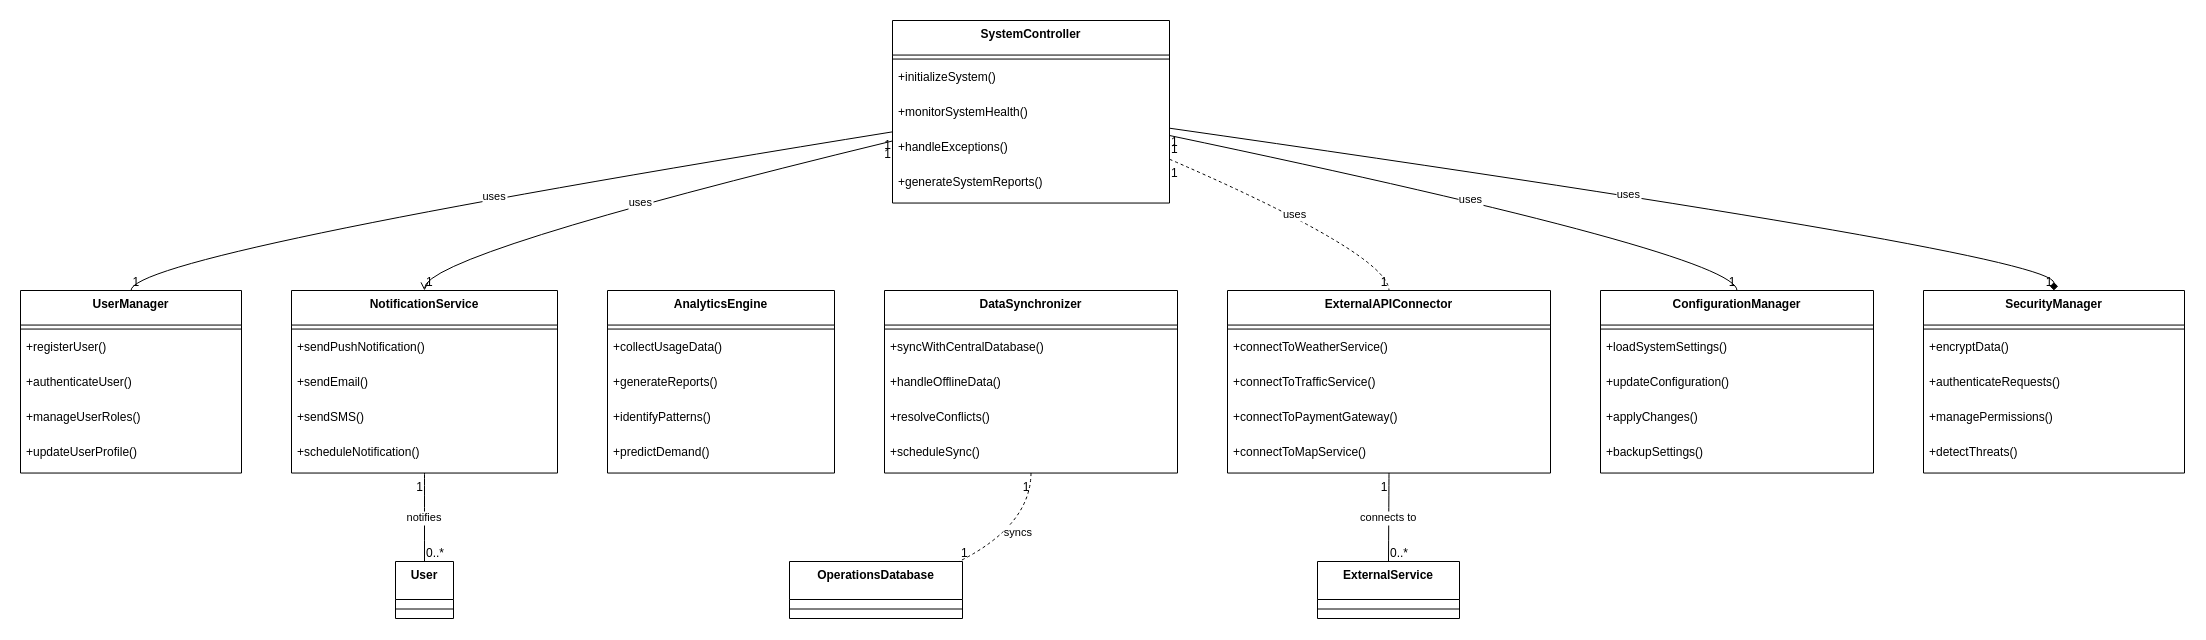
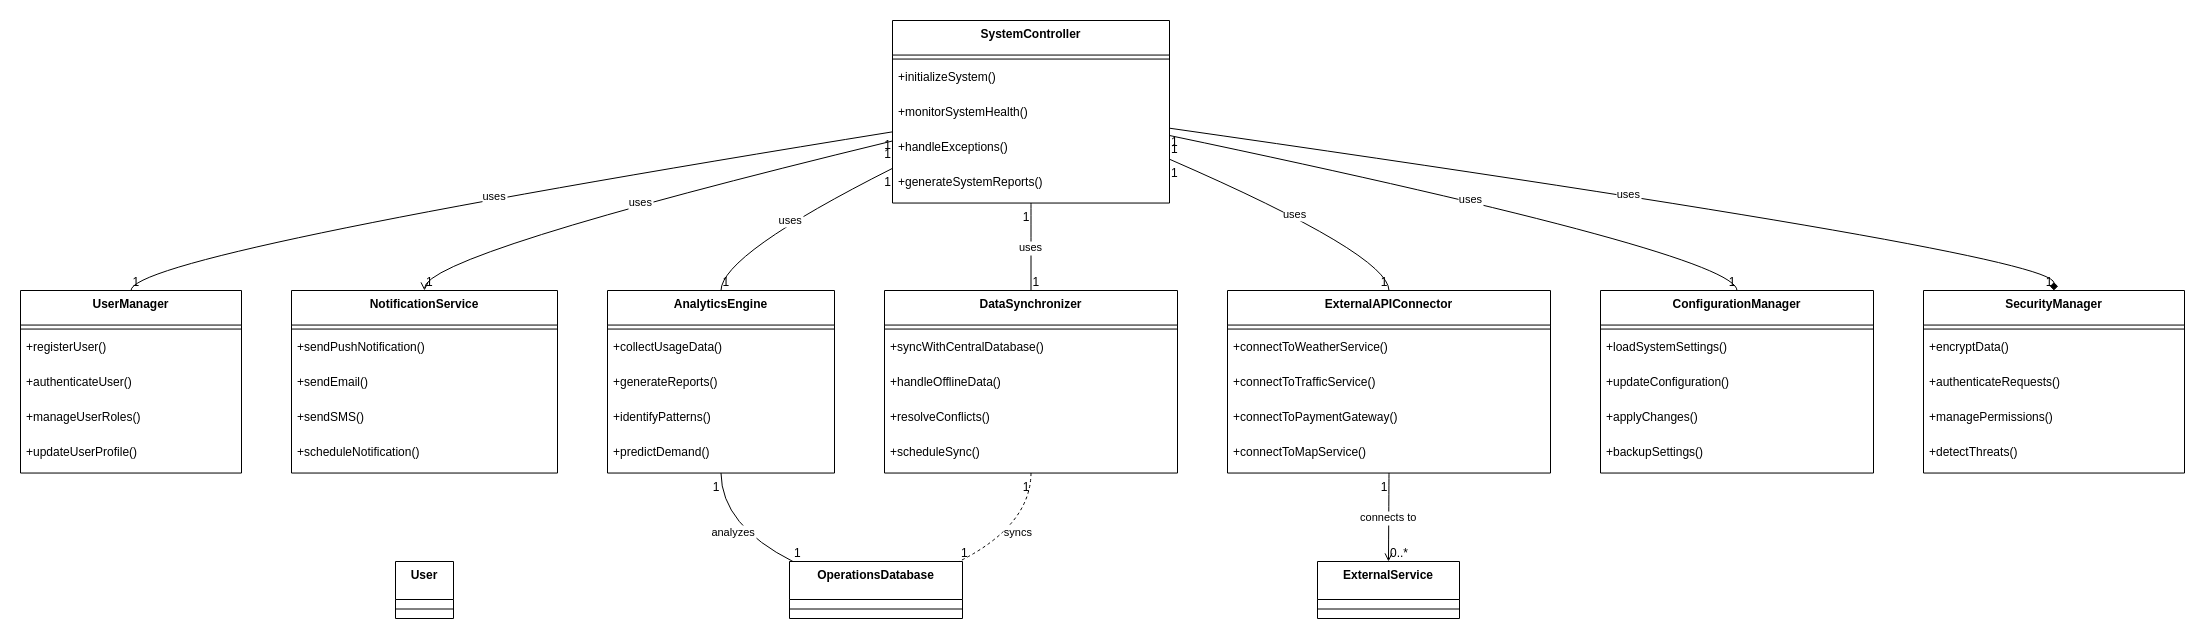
(1227, 185) -> (1227, 185)
none -> (798, 220)
none -> (1031, 248)
(425, 519) -> none
none -> (745, 528)
(1389, 556) -> (1389, 556)
